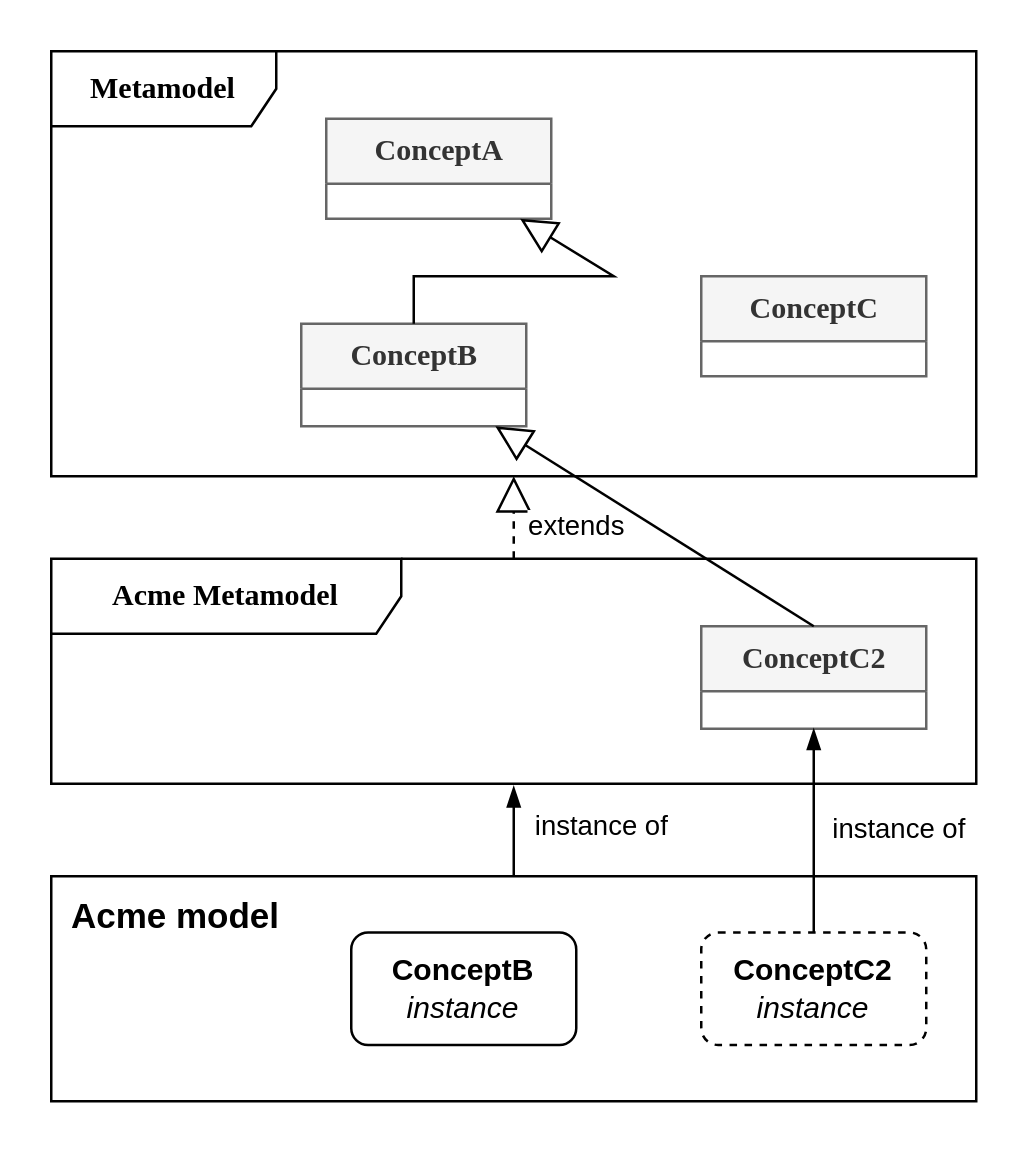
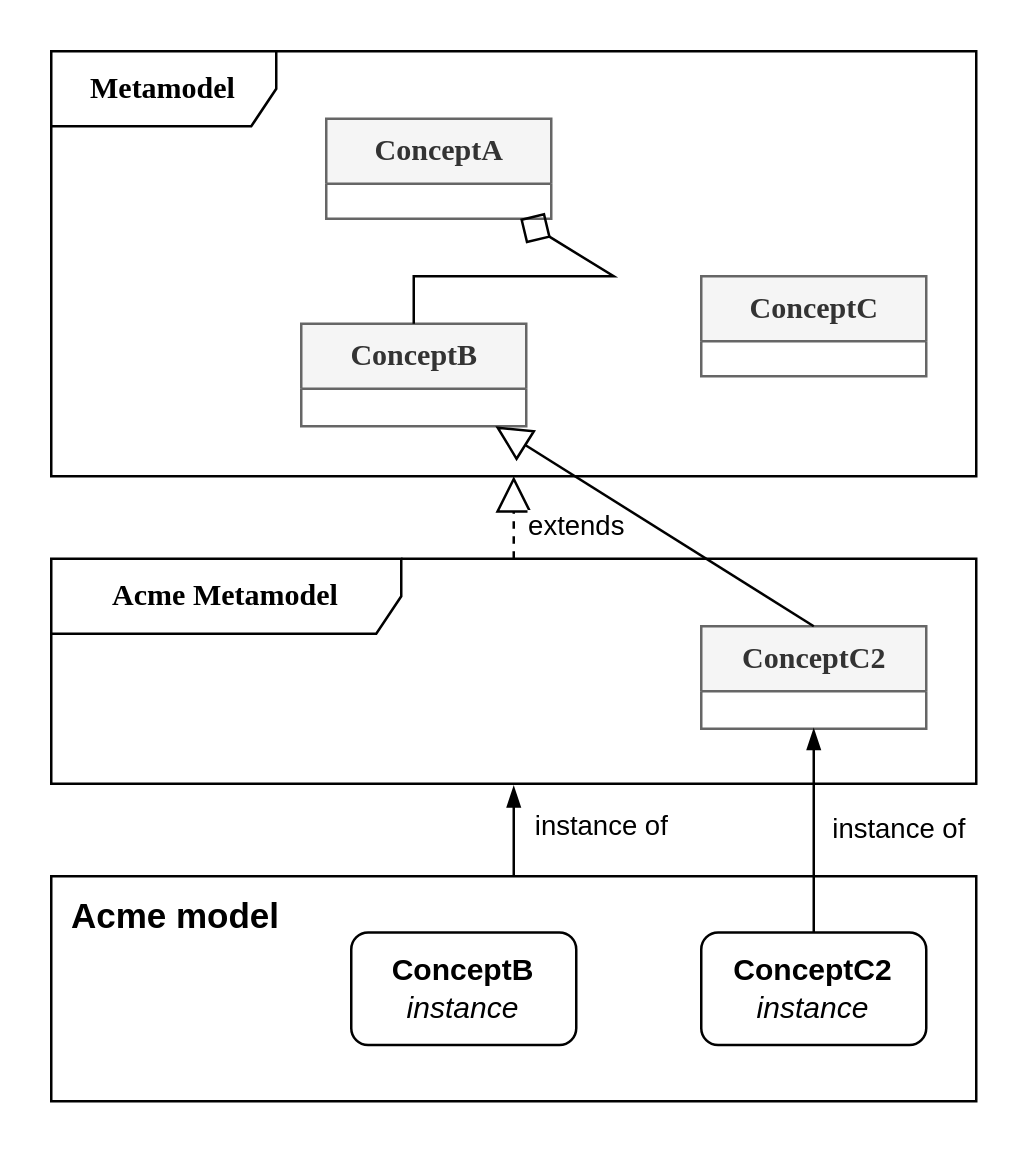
(551, 238) -> (550, 237)
(814, 989) -> (814, 989)
